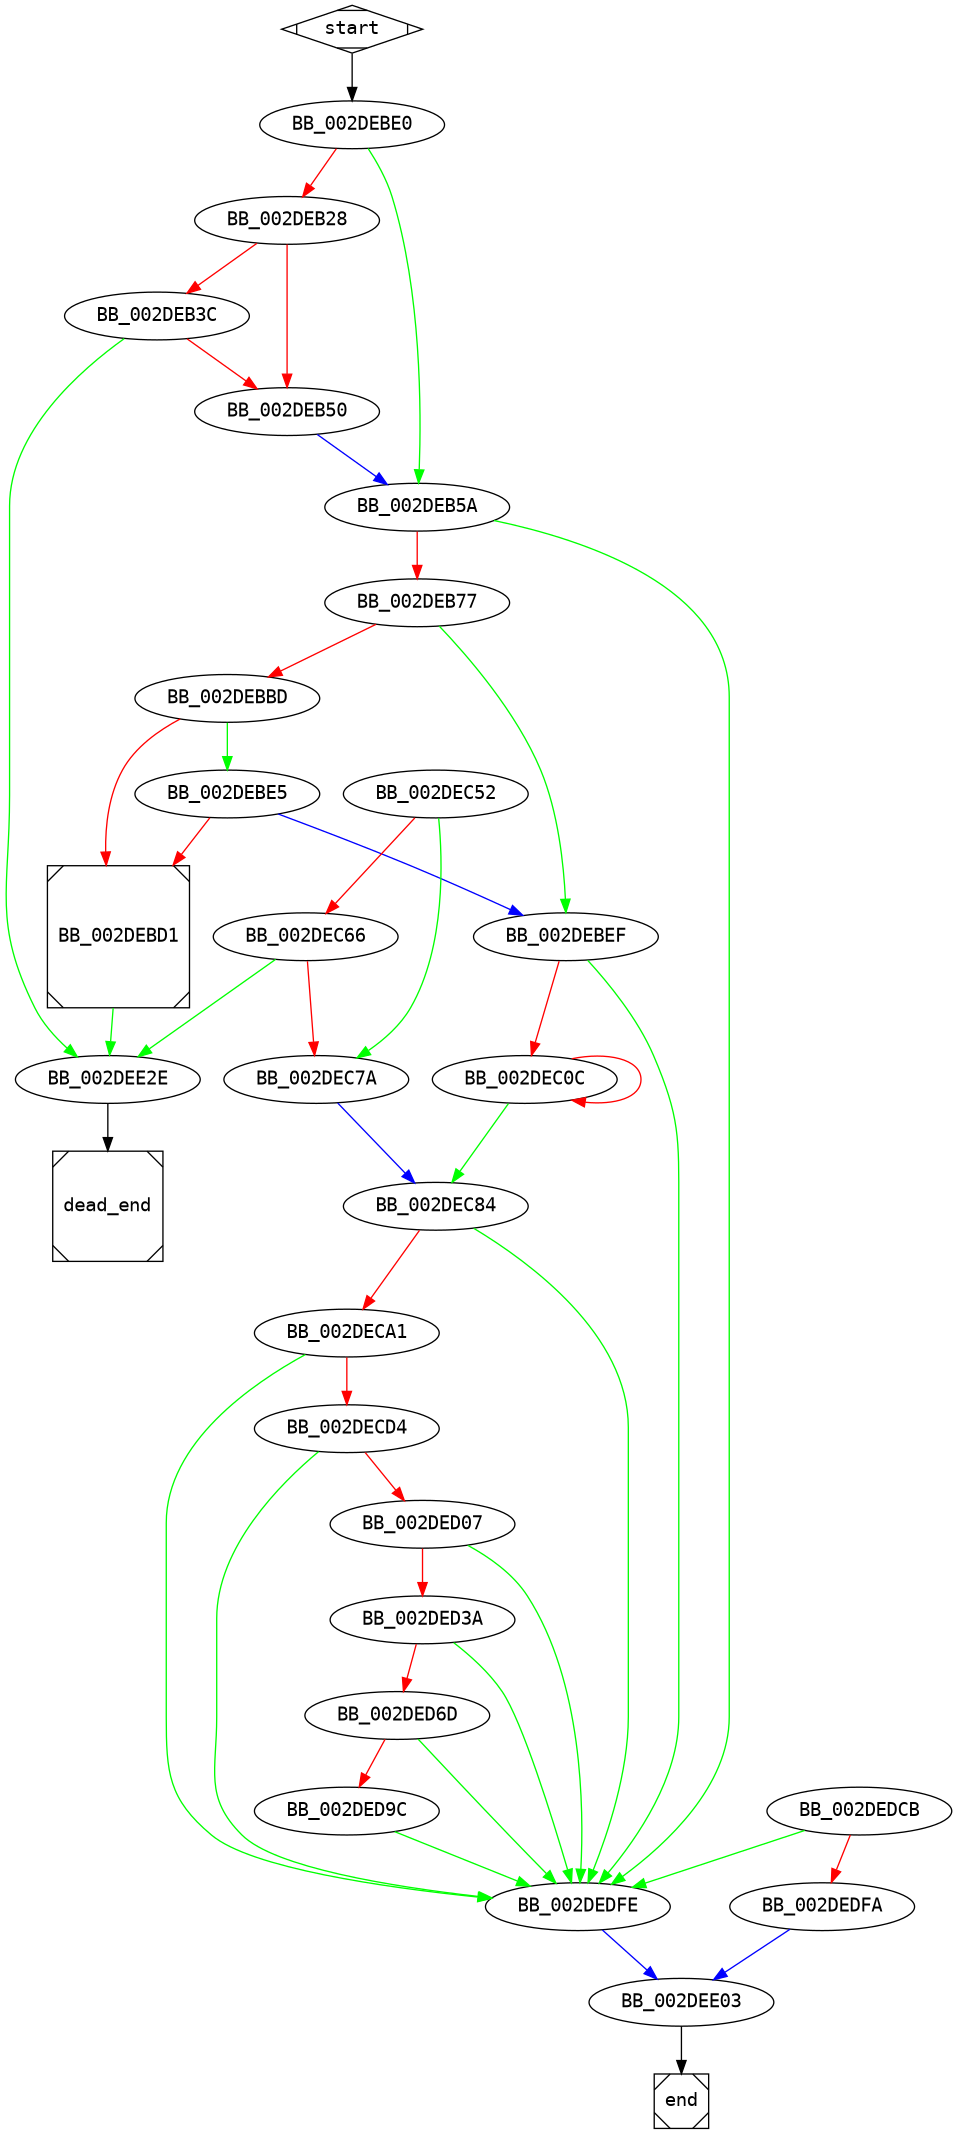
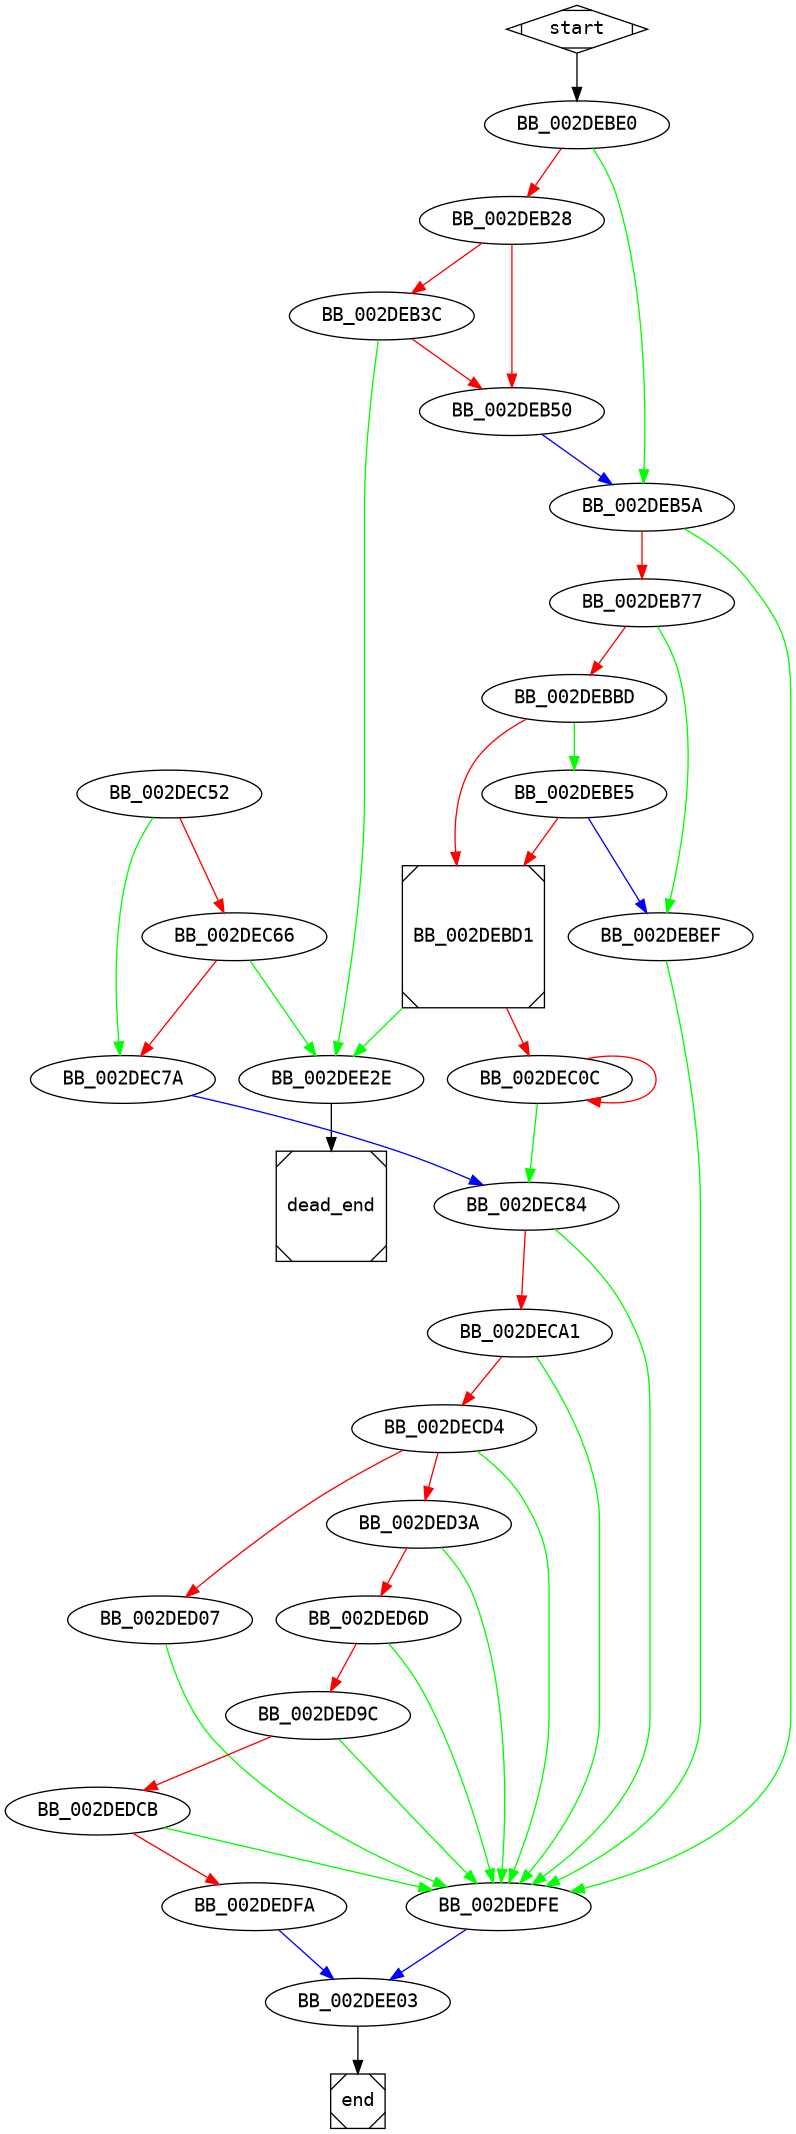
(547, 1002) -> (515, 1026)
(423, 1566) -> (433, 1470)
none -> (214, 1761)
